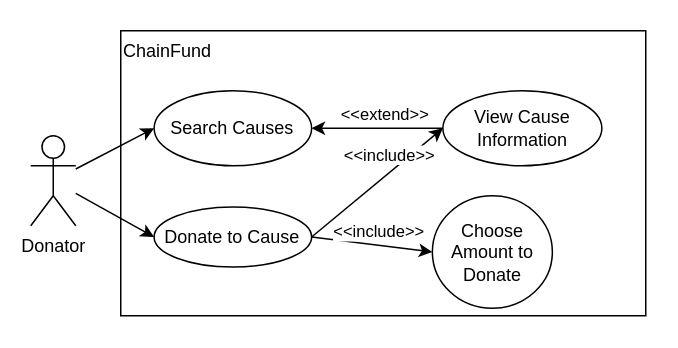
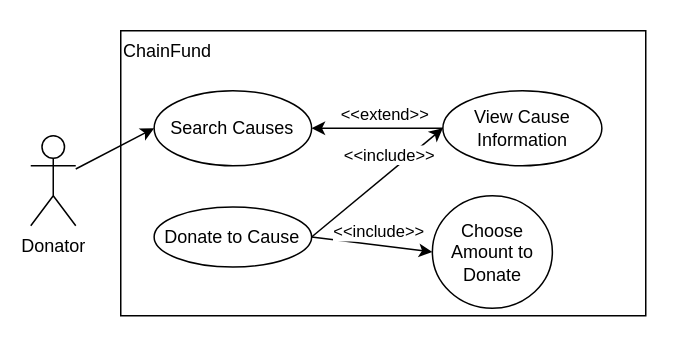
(111, 213) -> none
